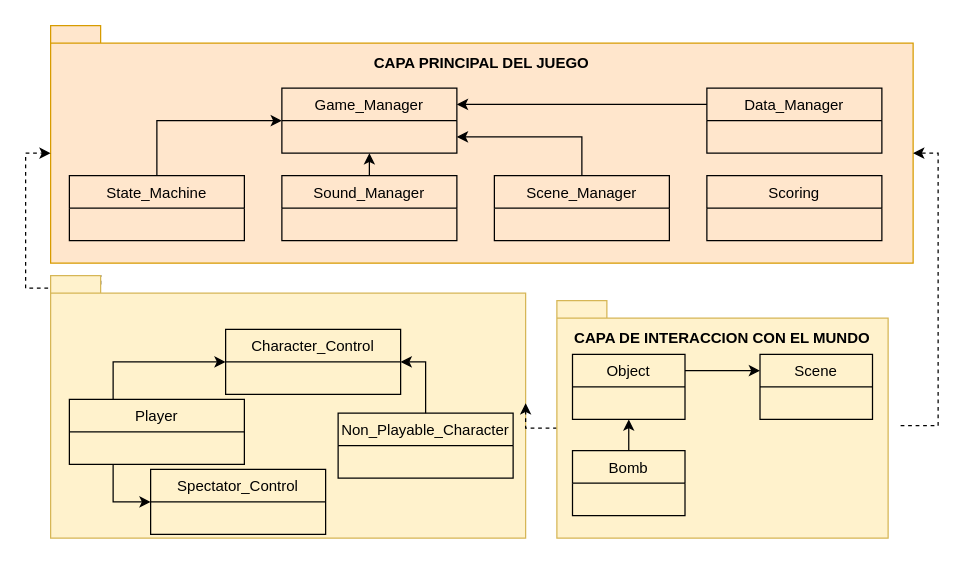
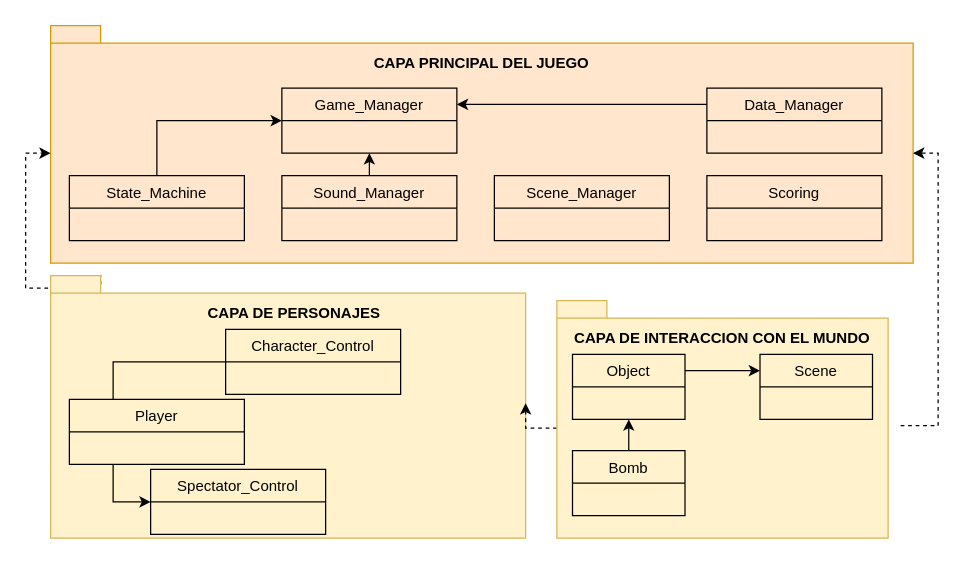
(541, 137) -> none
none -> (294, 313)
(216, 362) -> (219, 362)
(426, 378) -> none
(426, 446) -> none
